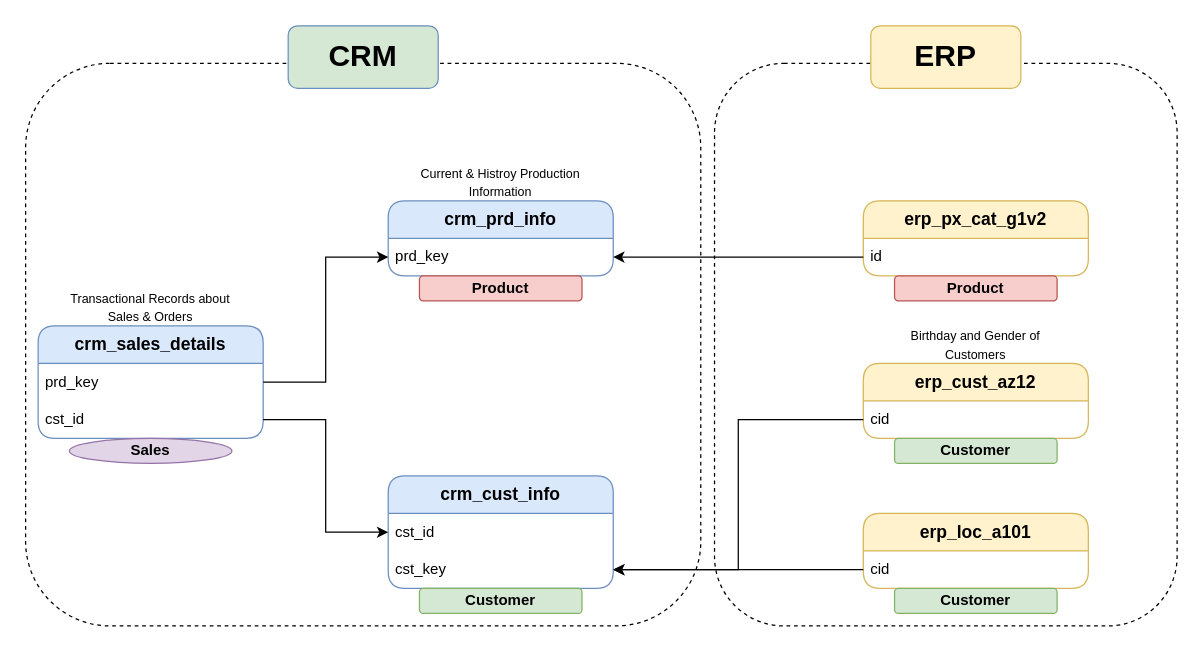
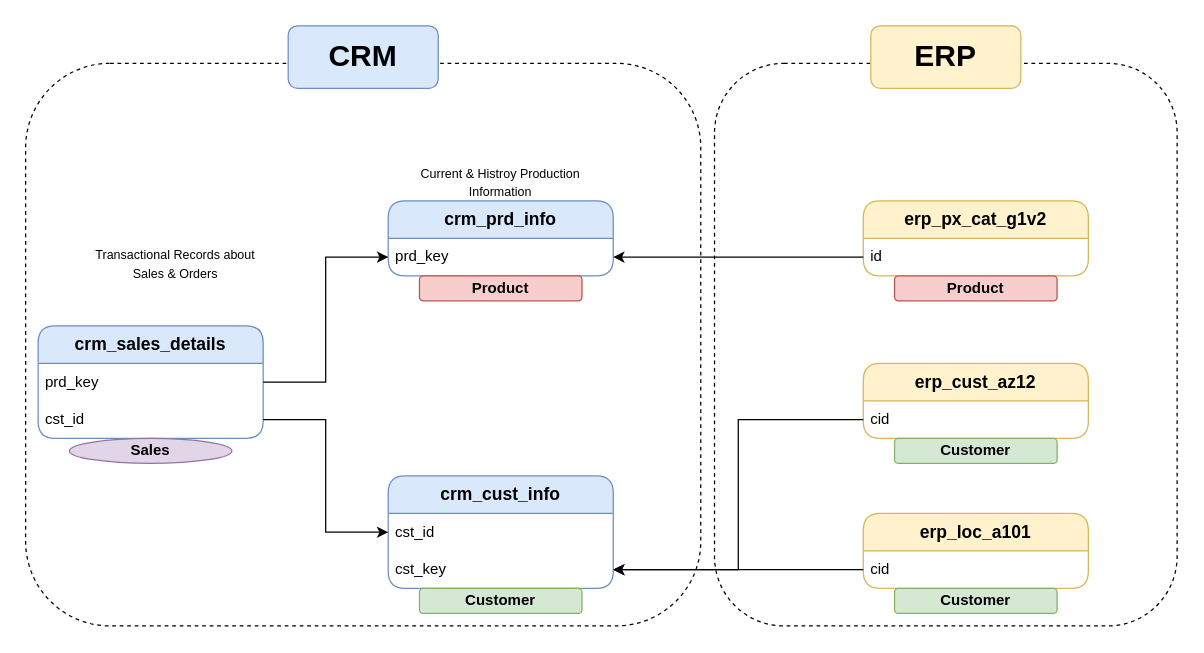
(363, 57) -> (363, 57)
(151, 307) -> (176, 263)
(976, 344) -> none
